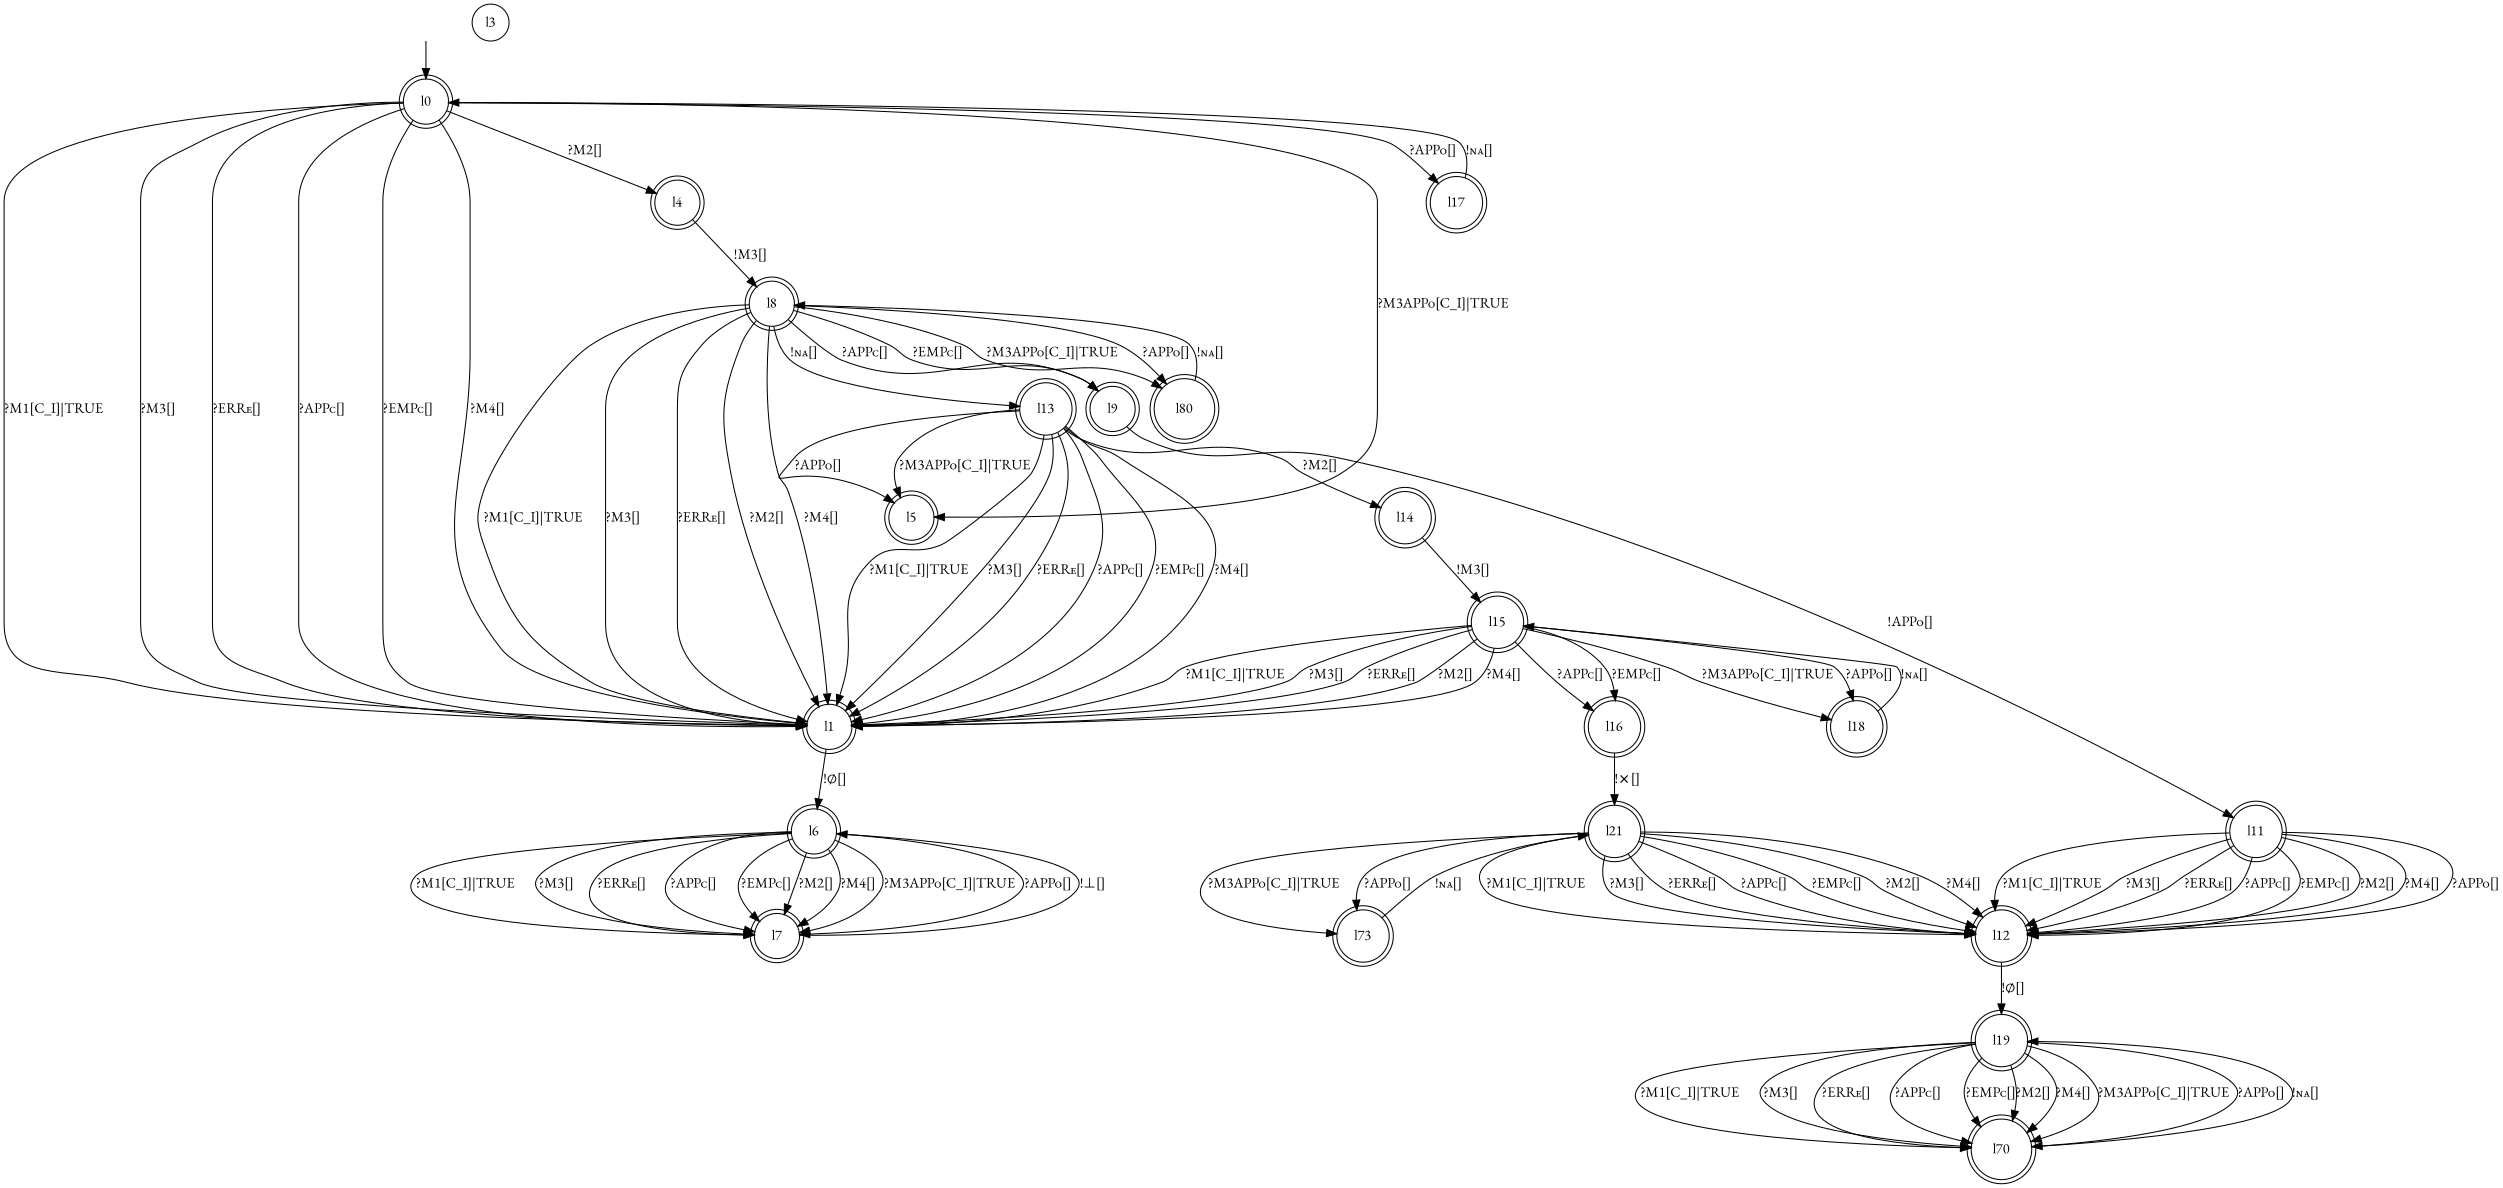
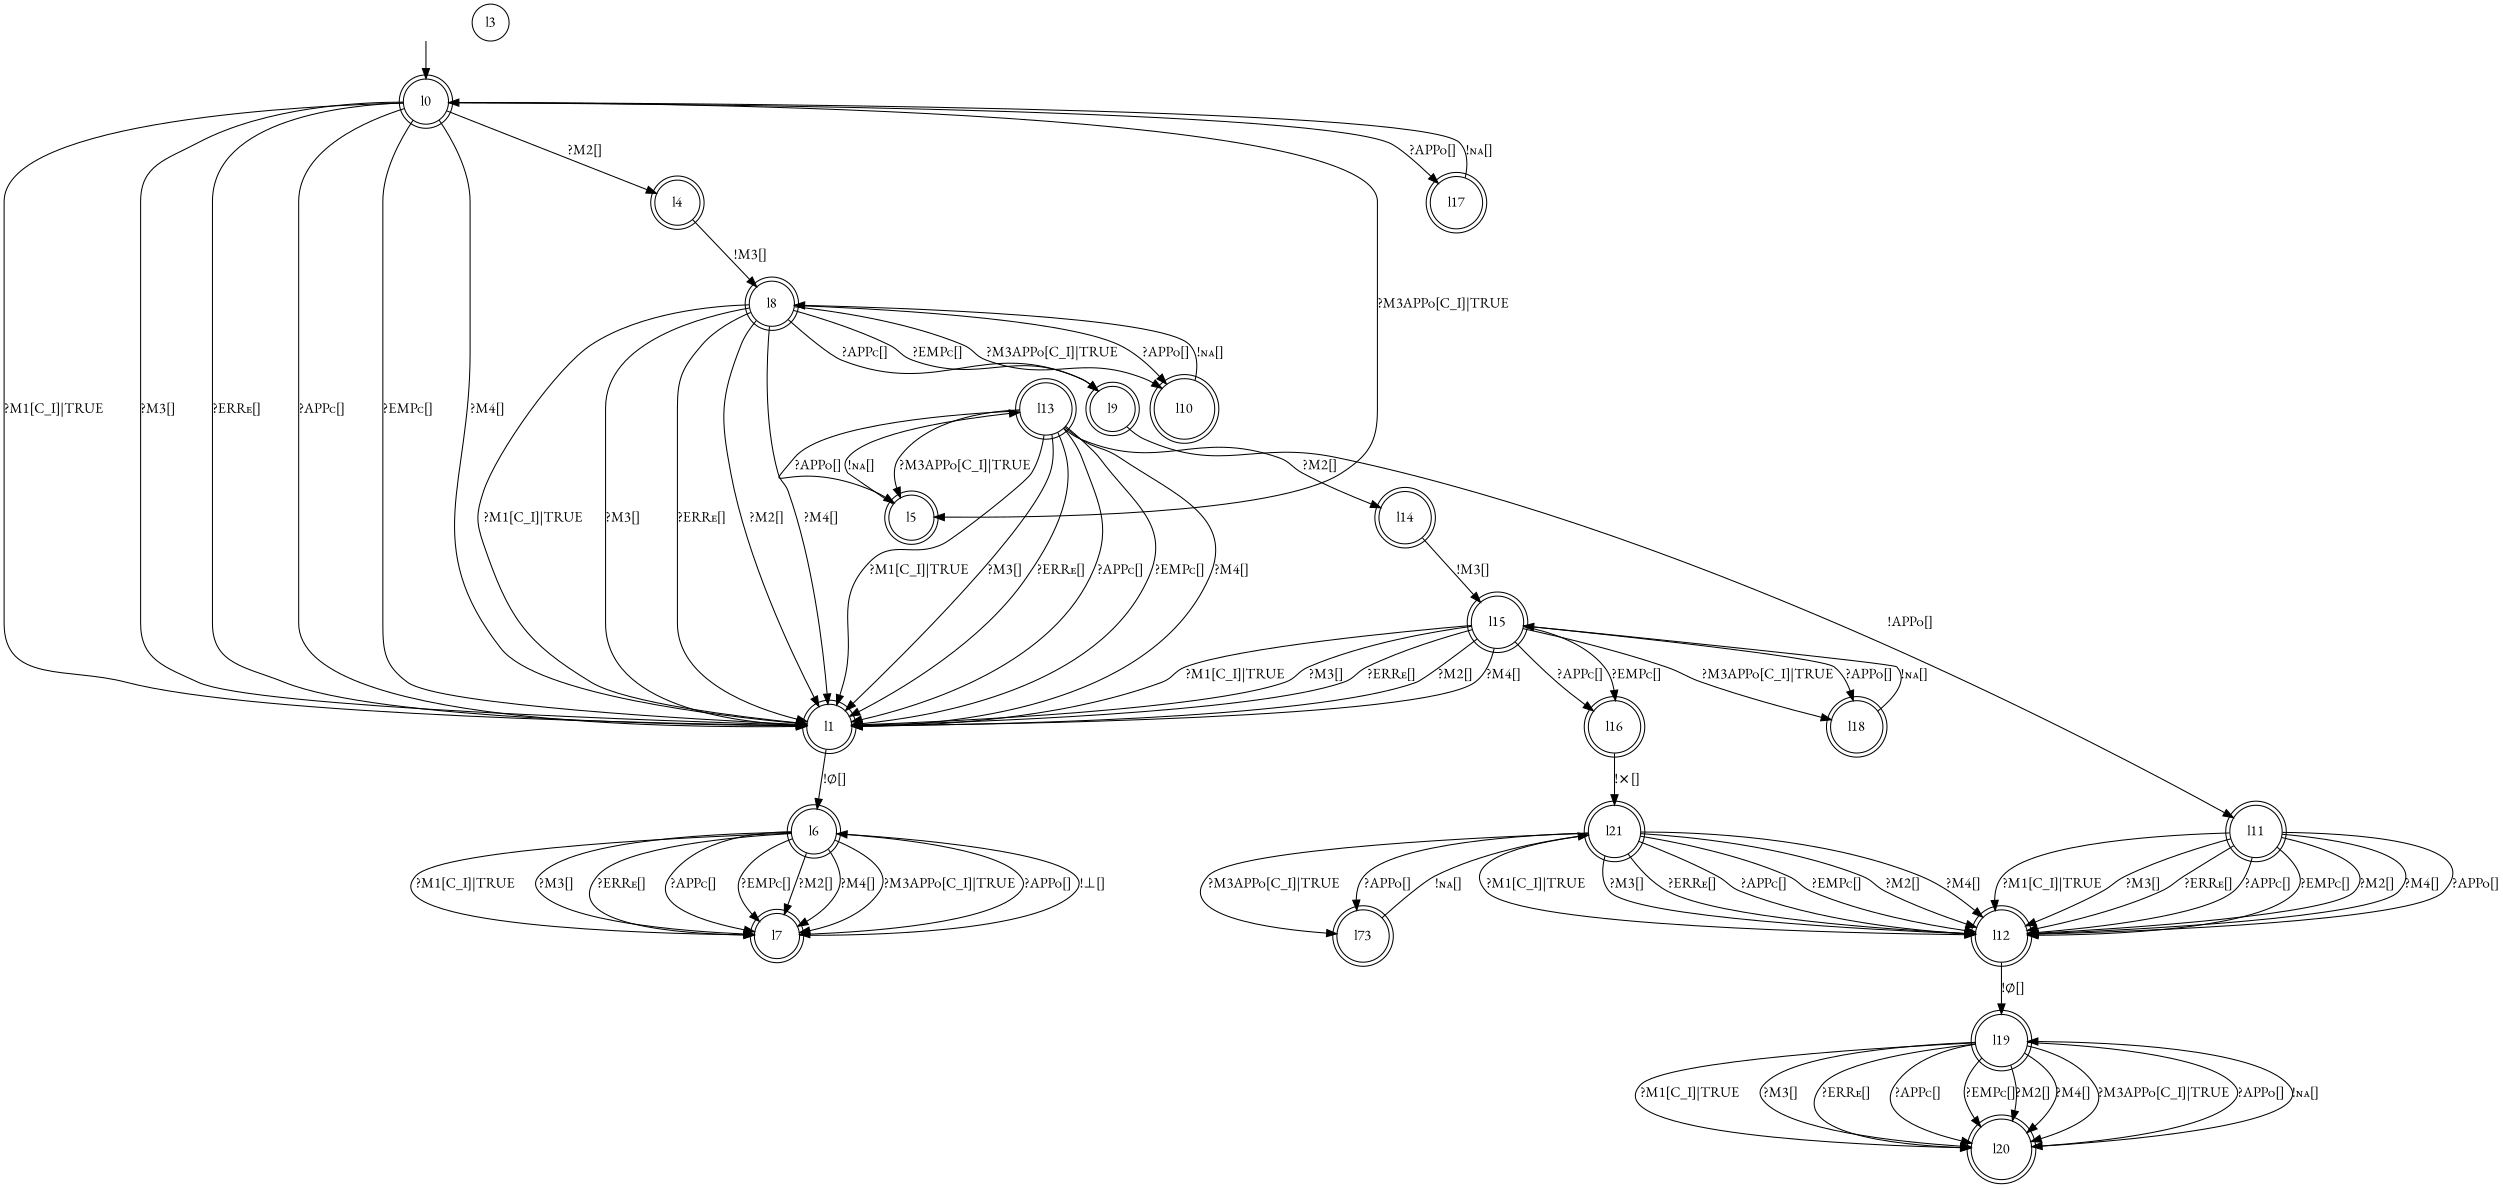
(878, 390) -> (891, 435)
(1184, 409) -> (1184, 409)
(2001, 1149) -> (2001, 1149)
